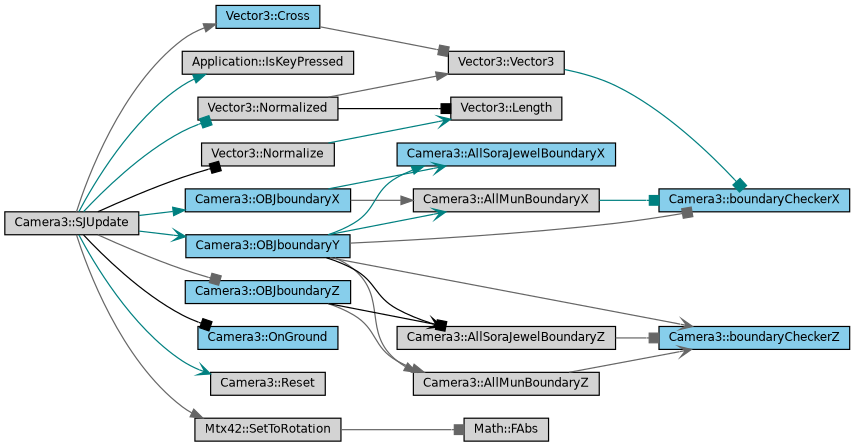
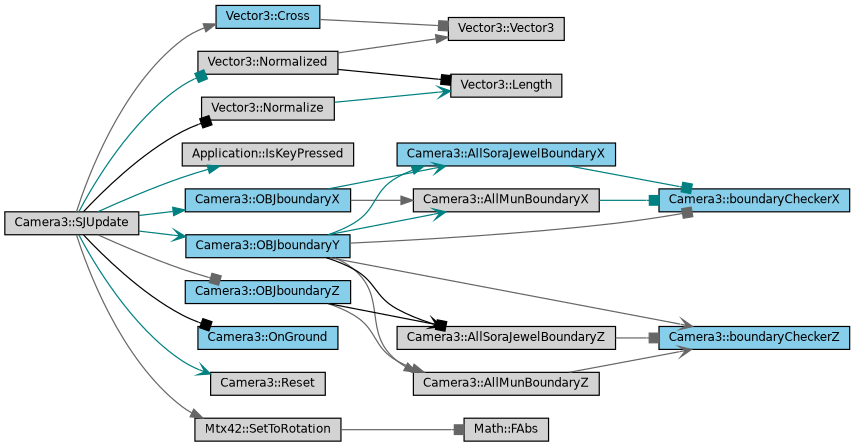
(658, 111) -> (624, 176)
